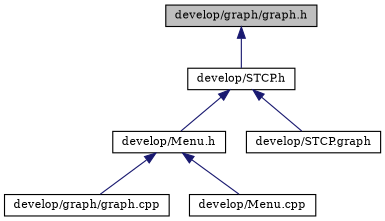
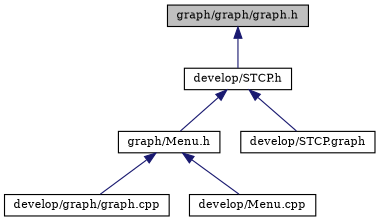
(241, 16) -> (238, 16)
(169, 142) -> (169, 142)
